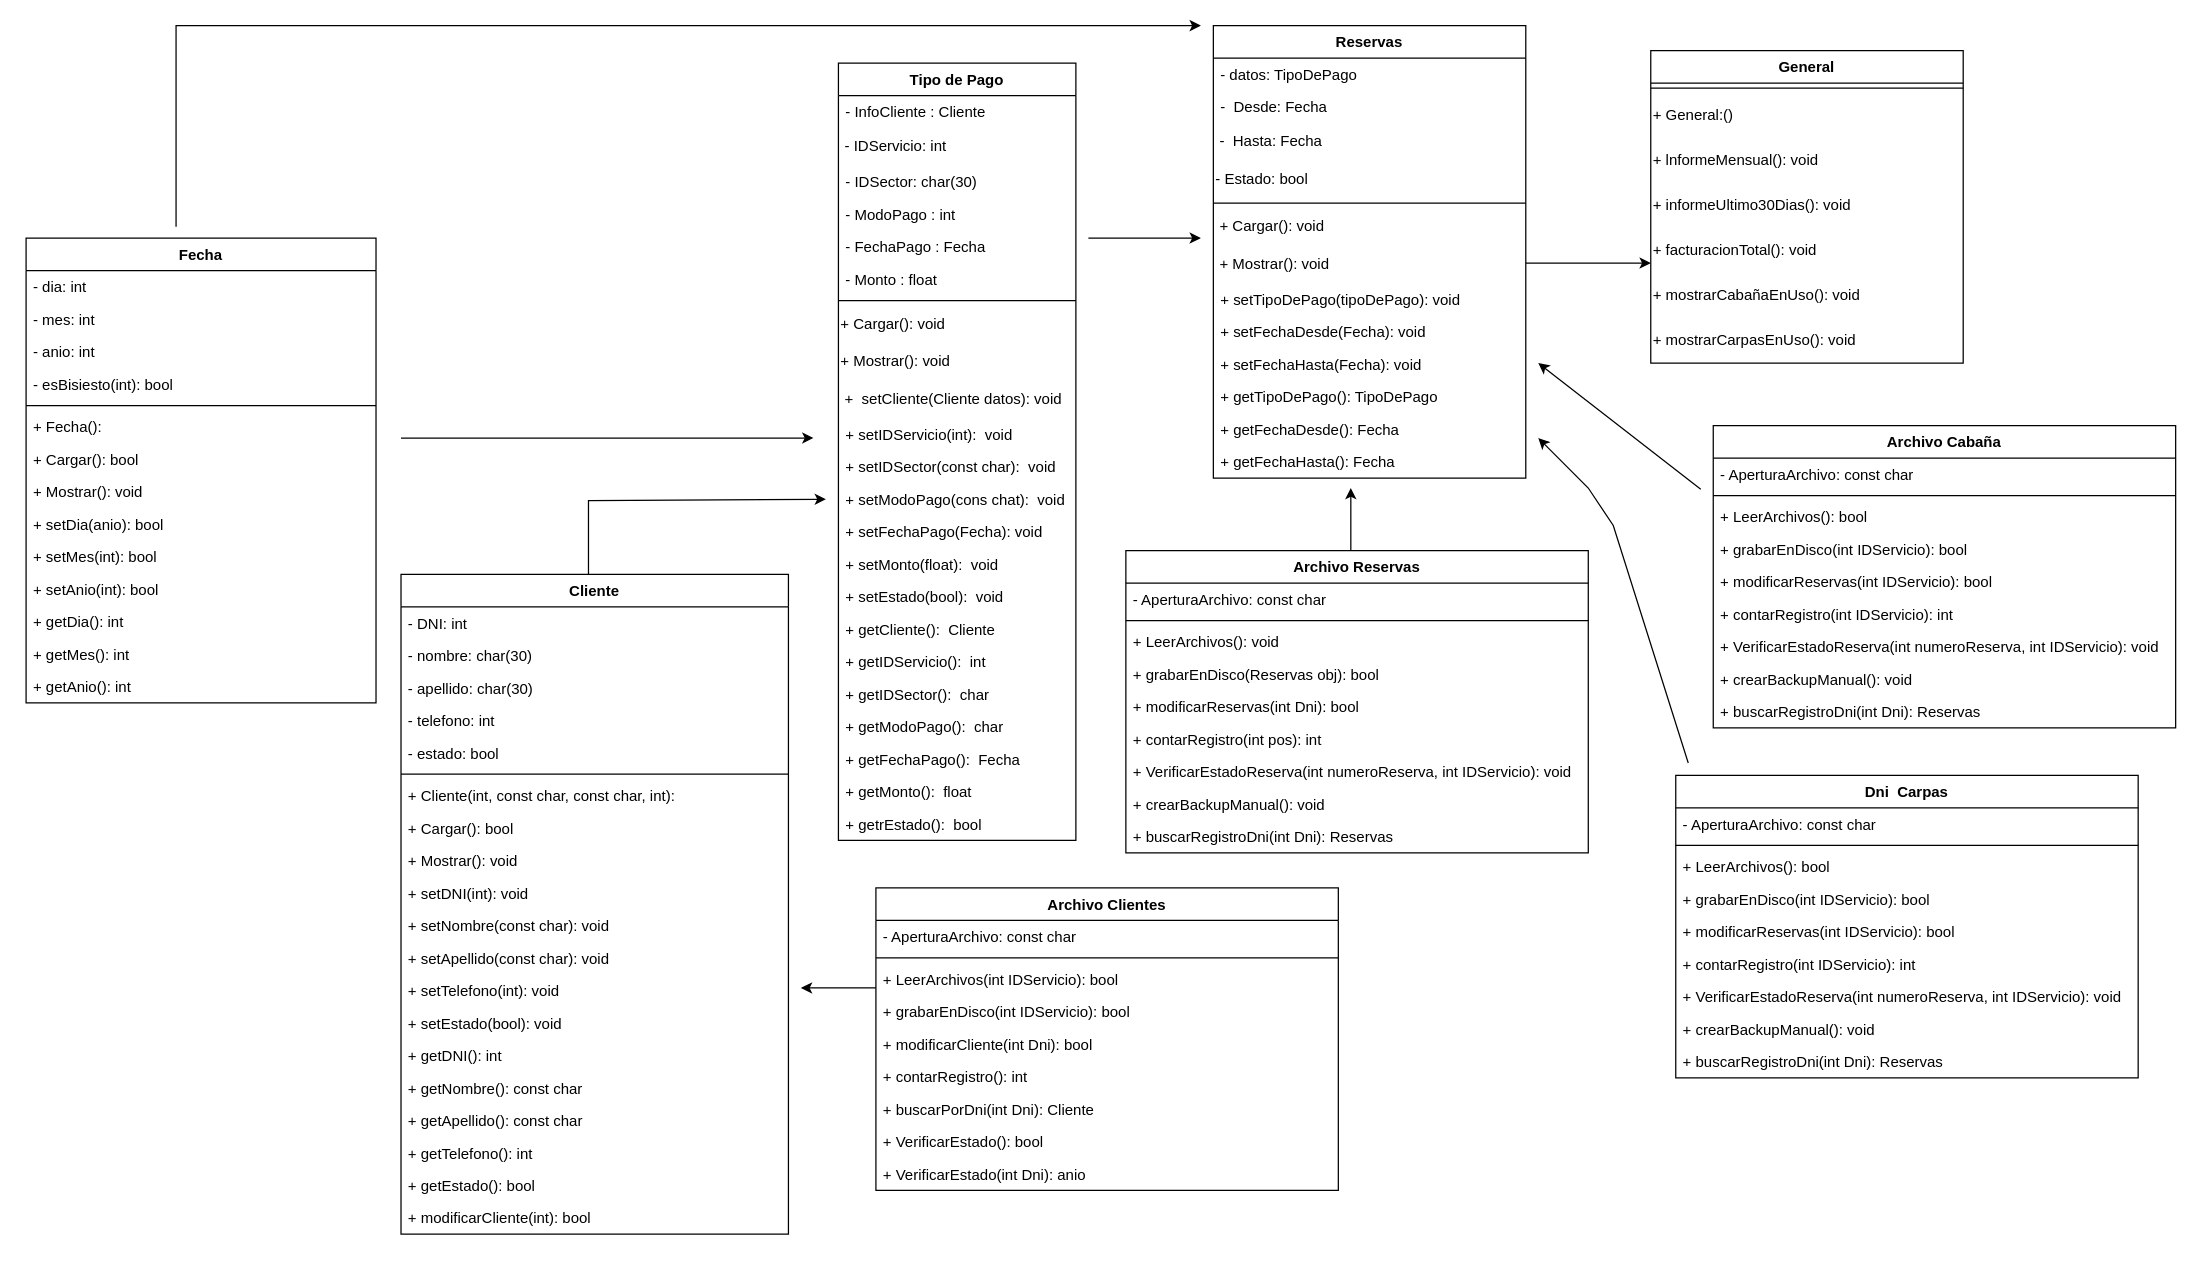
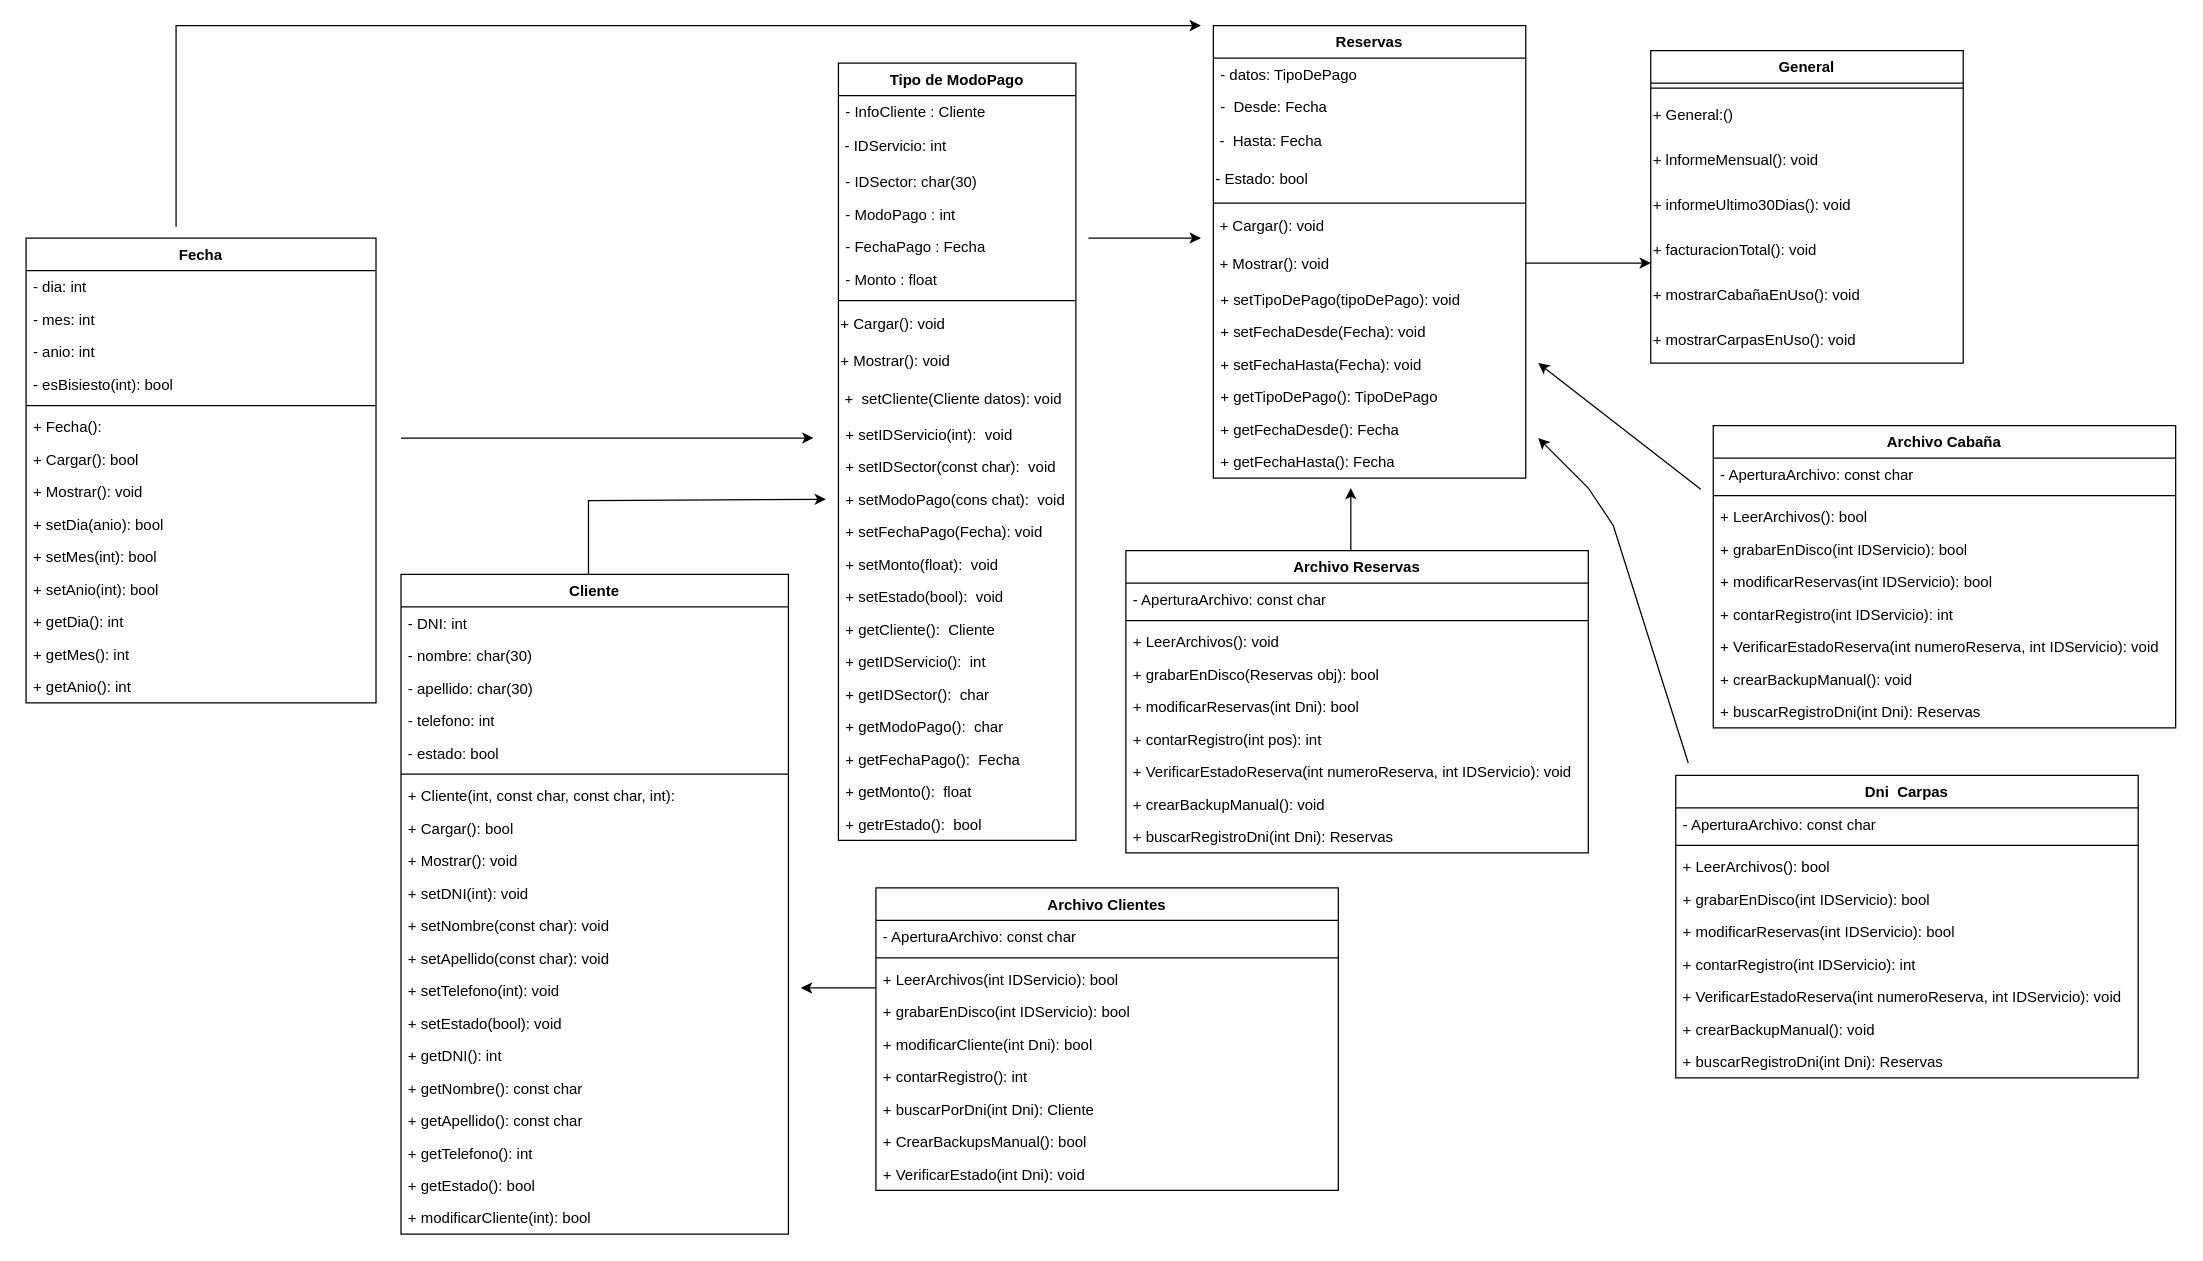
(956, 80) -> (956, 80)
(976, 1143) -> (990, 1143)
(999, 1175) -> (999, 1175)
